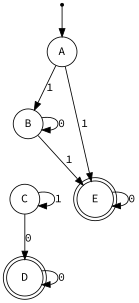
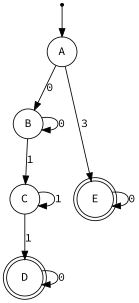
(50, 88) -> (50, 88)
(85, 124) -> (85, 124)
(58, 157) -> (27, 157)
(29, 238) -> (29, 238)
